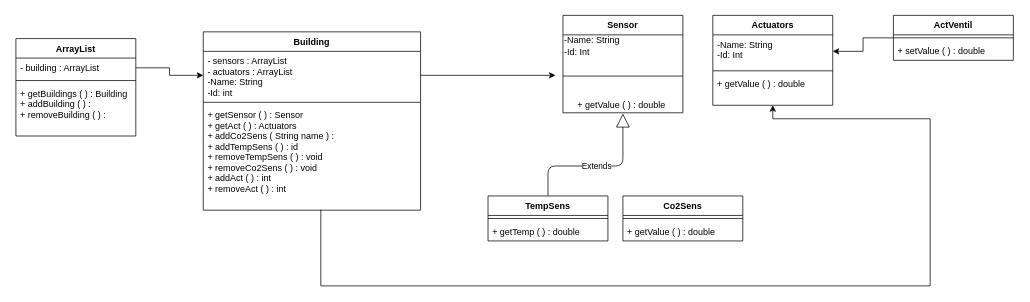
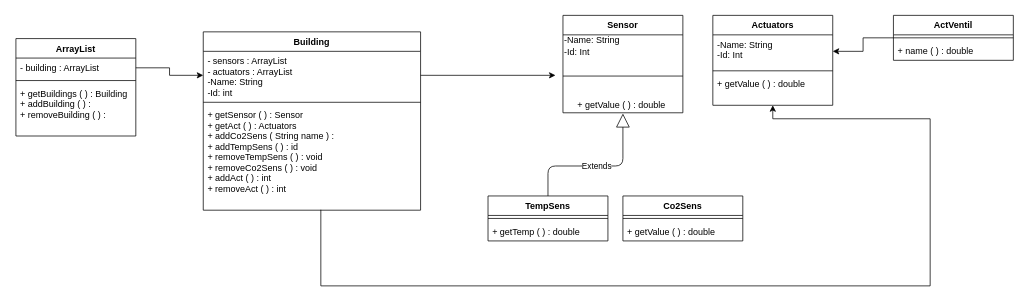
(946, 51) -> (937, 51)
